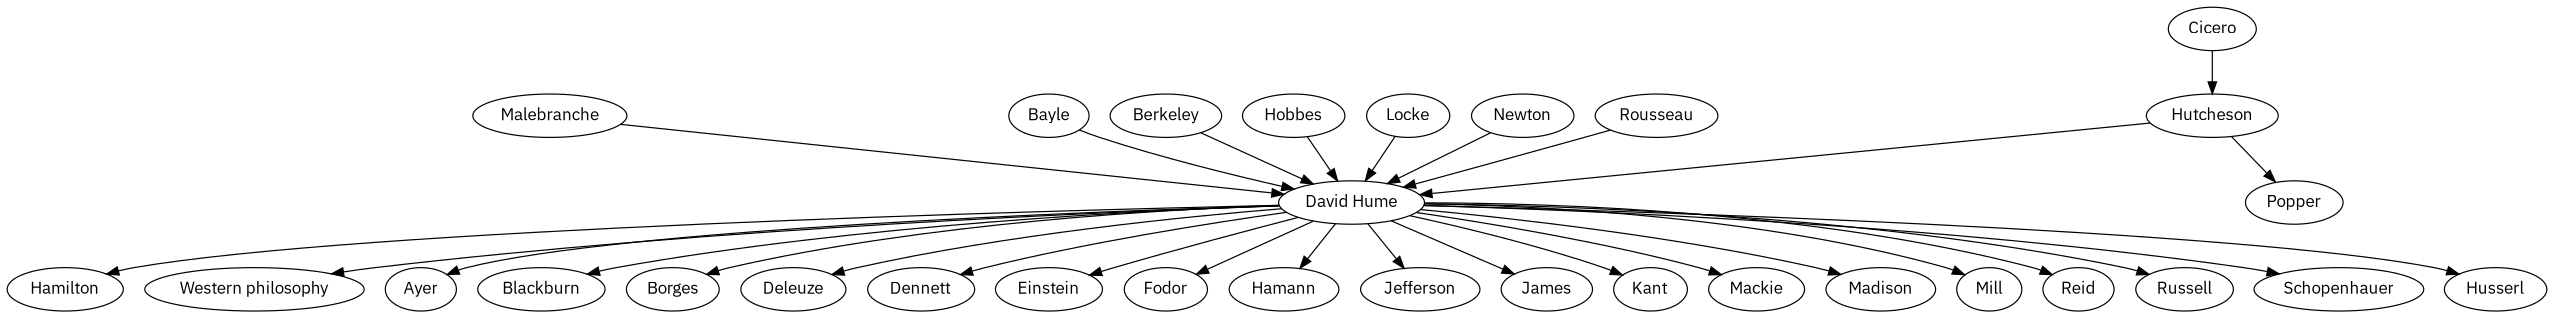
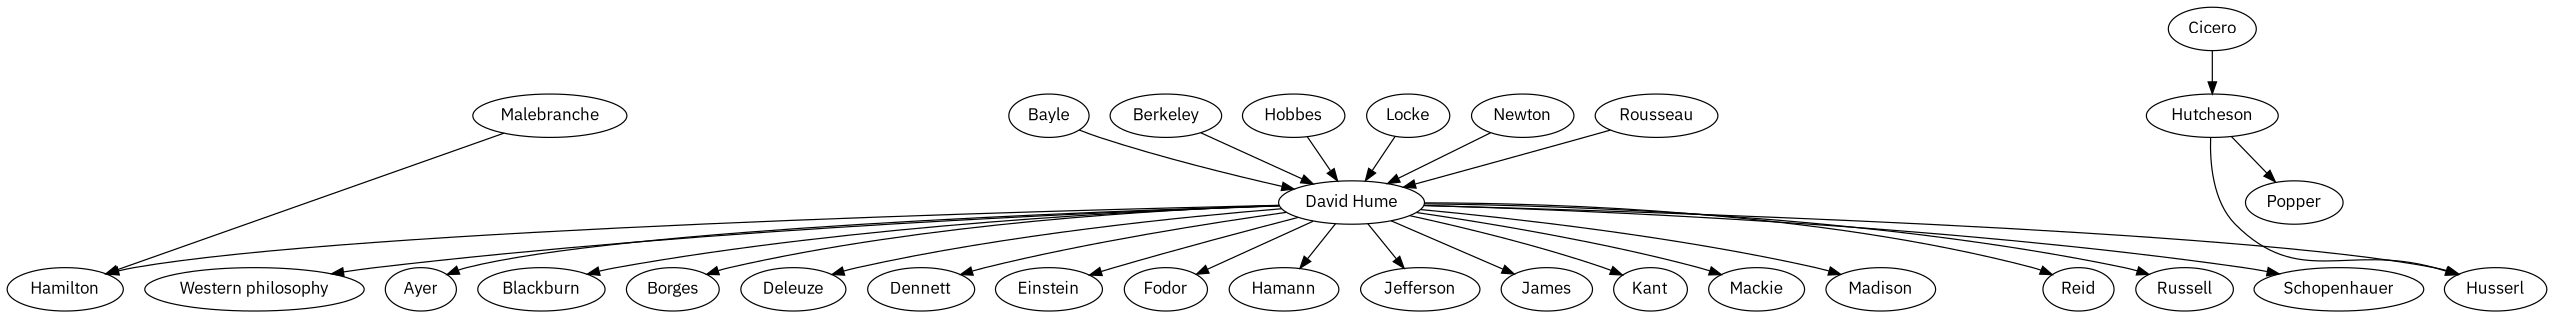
(1791, 158) -> (2290, 257)
(946, 159) -> (311, 201)
(1989, 289) -> none
